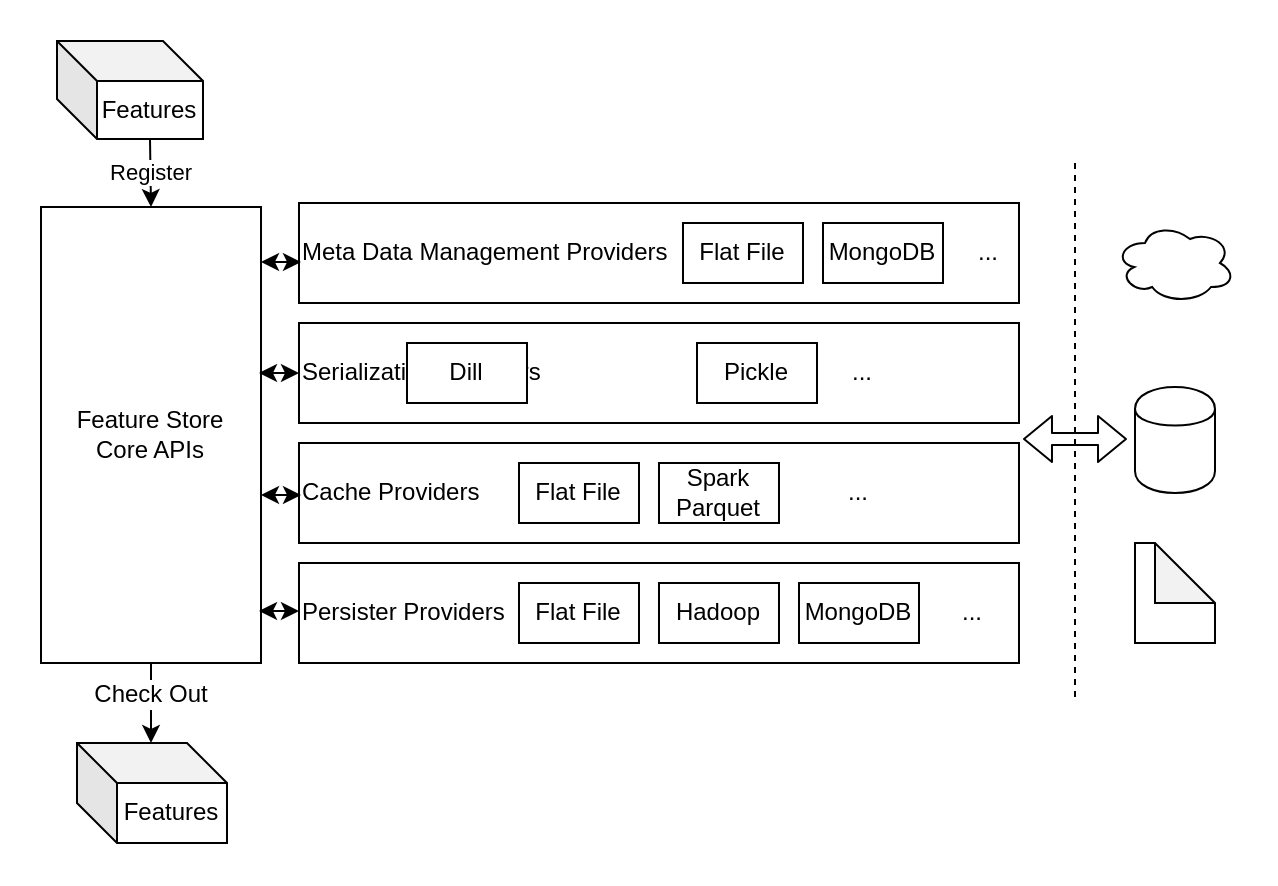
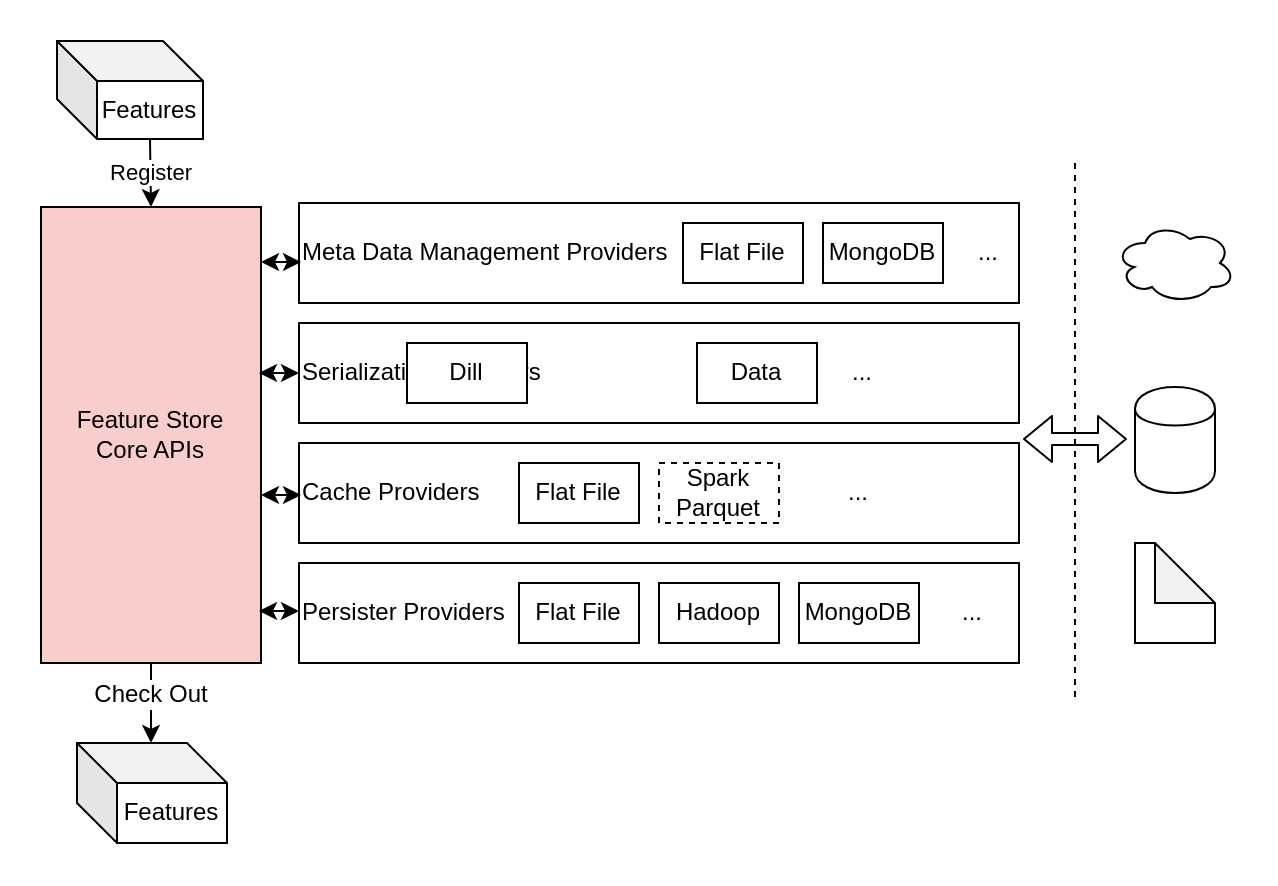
(757, 373) -> (757, 373)
(151, 435) -> (151, 435)
(719, 493) -> (719, 493)
